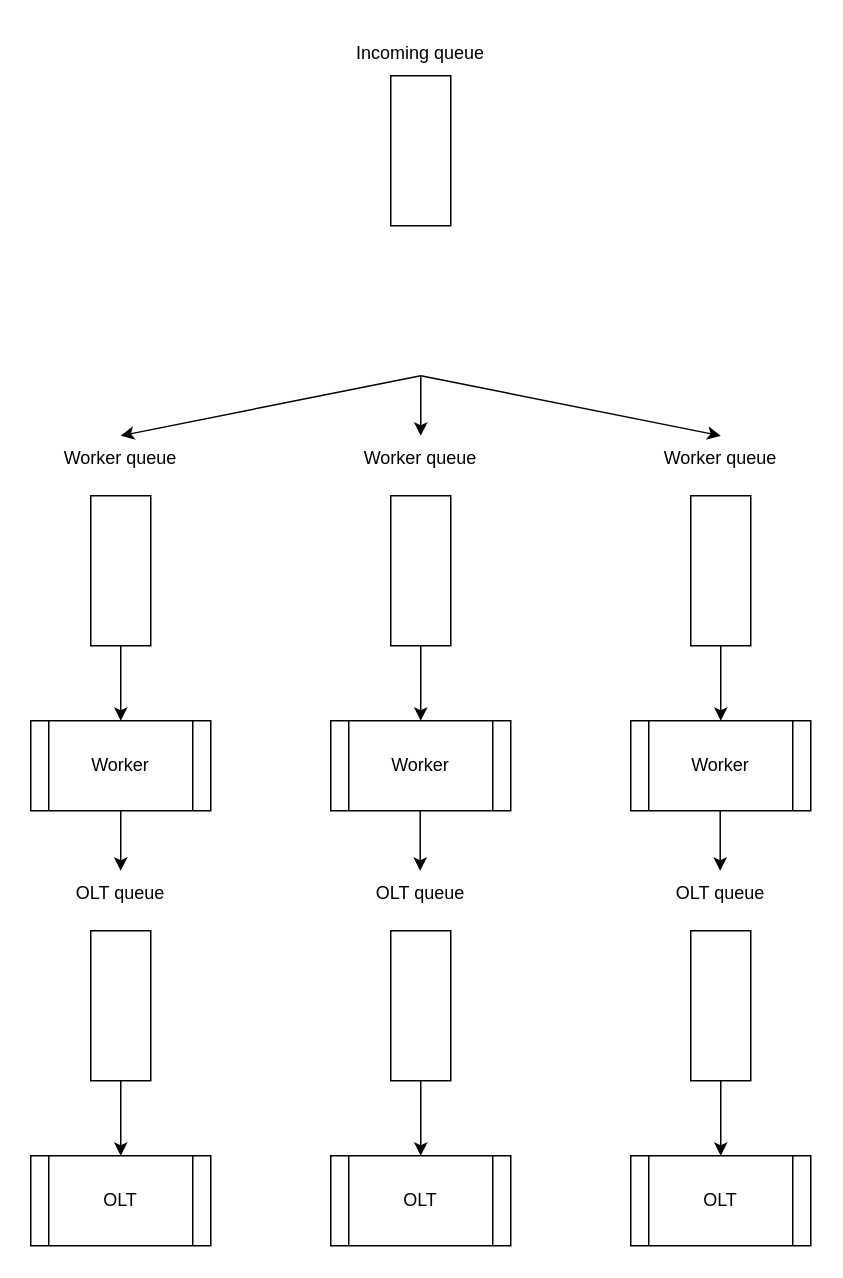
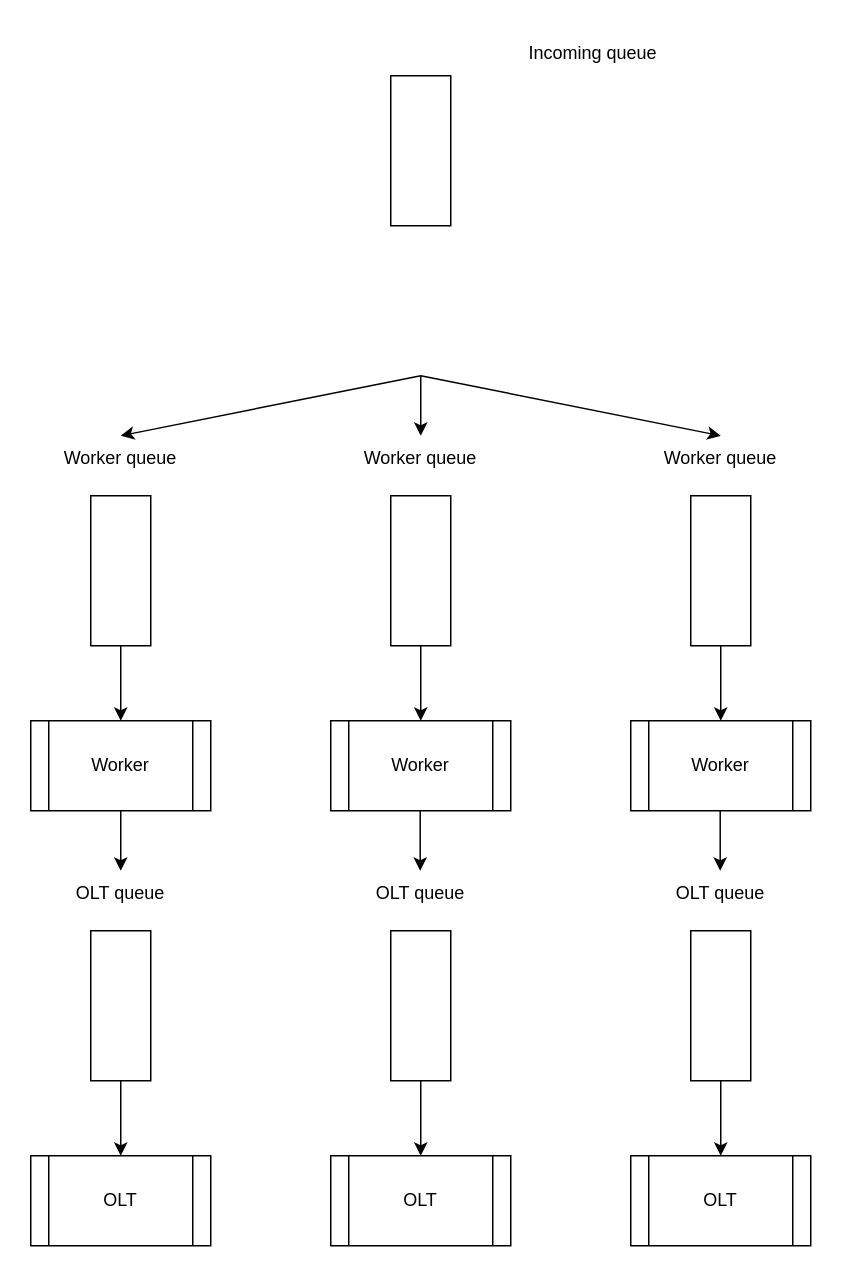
(421, 53) -> (593, 53)
